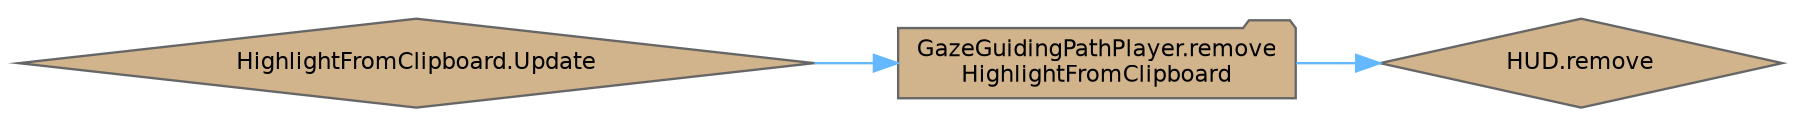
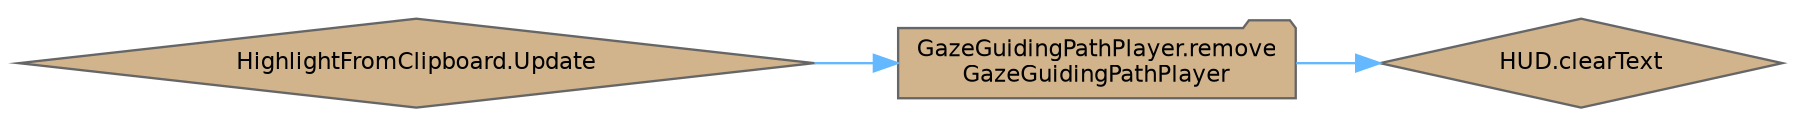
(1097, 63) -> (1097, 63)
(1581, 63) -> (1581, 63)
